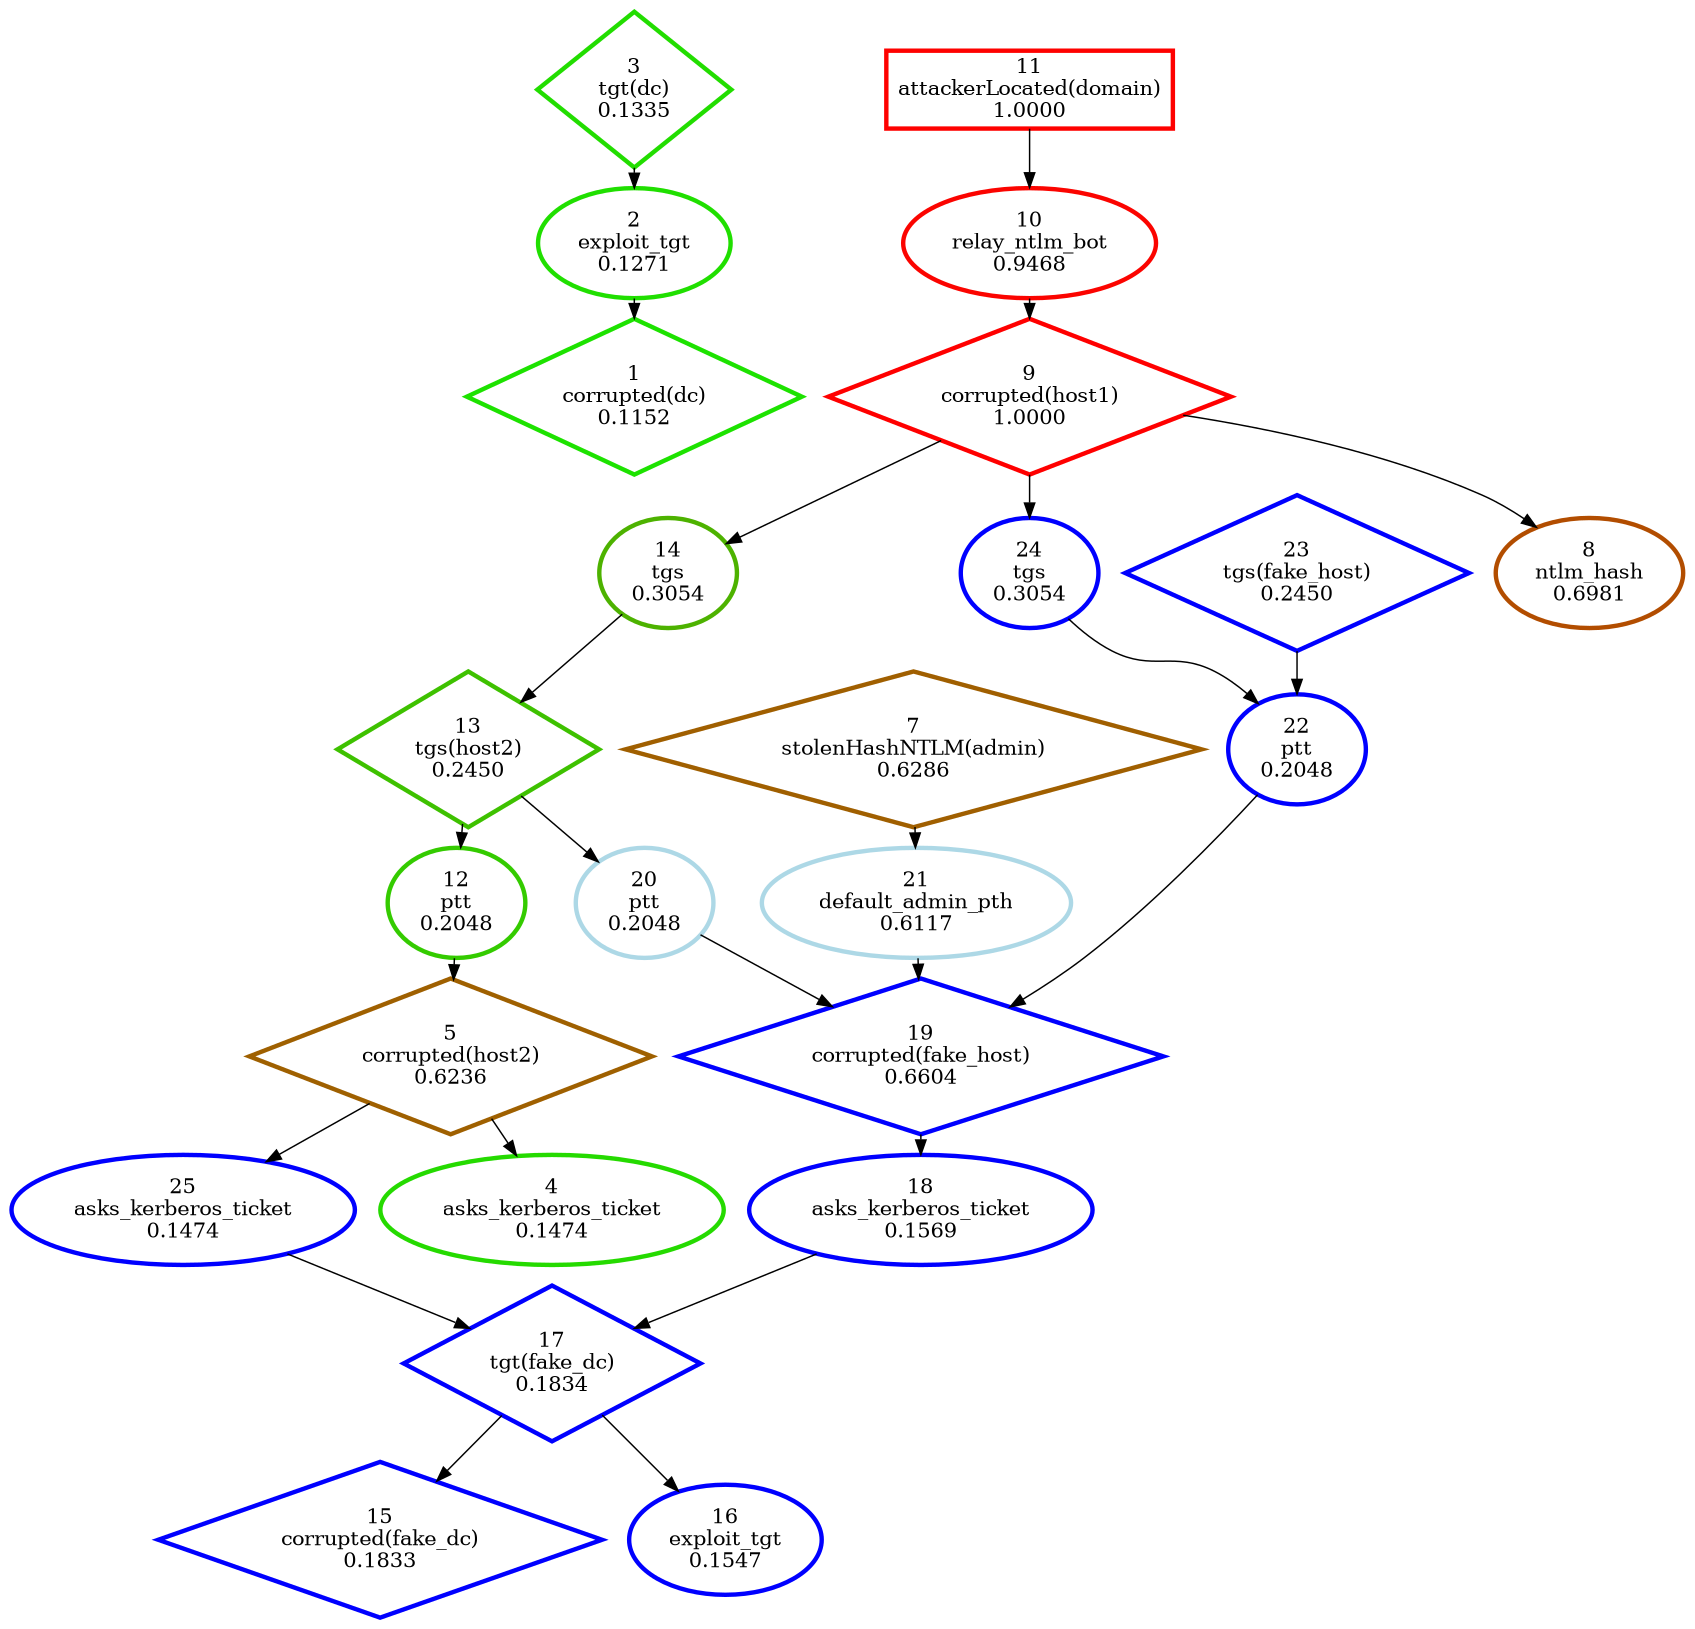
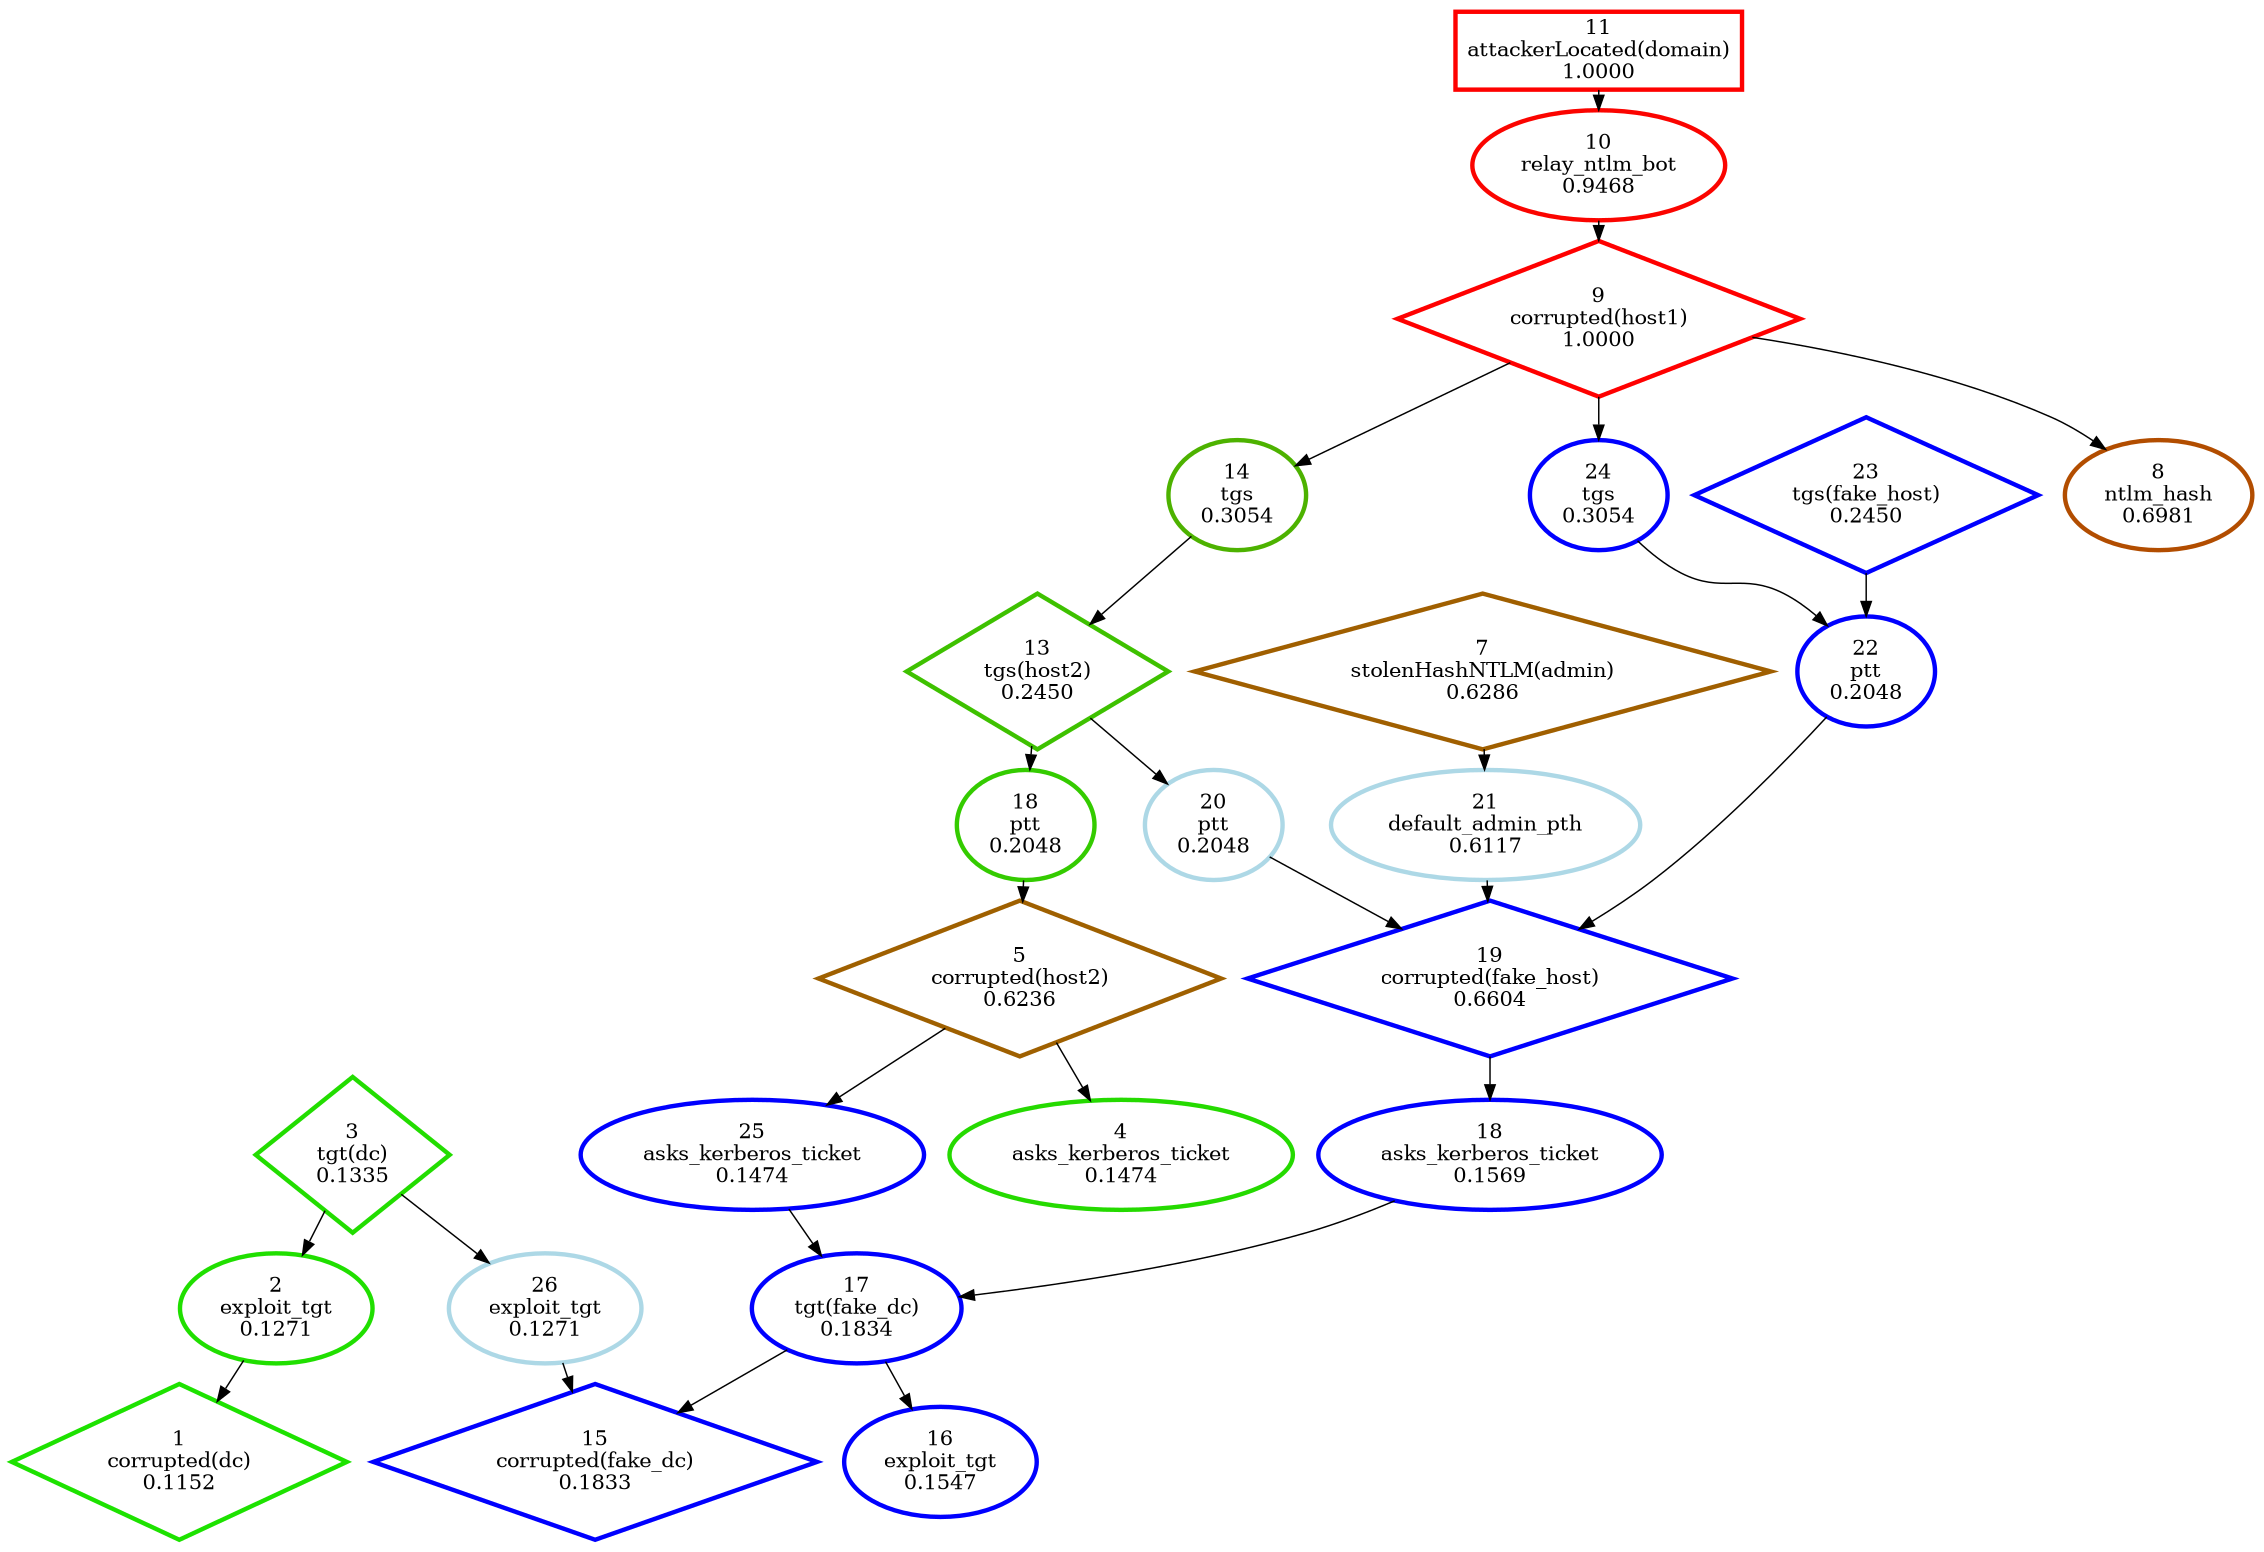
(457, 903) -> (1026, 825)
none -> (545, 1308)
(552, 1363) -> (857, 1308)
